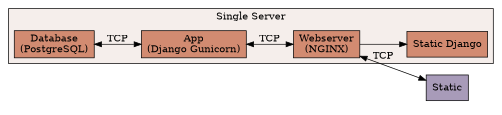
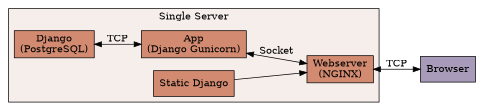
(270, 39) -> (277, 51)
(54, 44) -> (54, 44)
(380, 44) -> (267, 76)
(447, 88) -> (448, 69)
